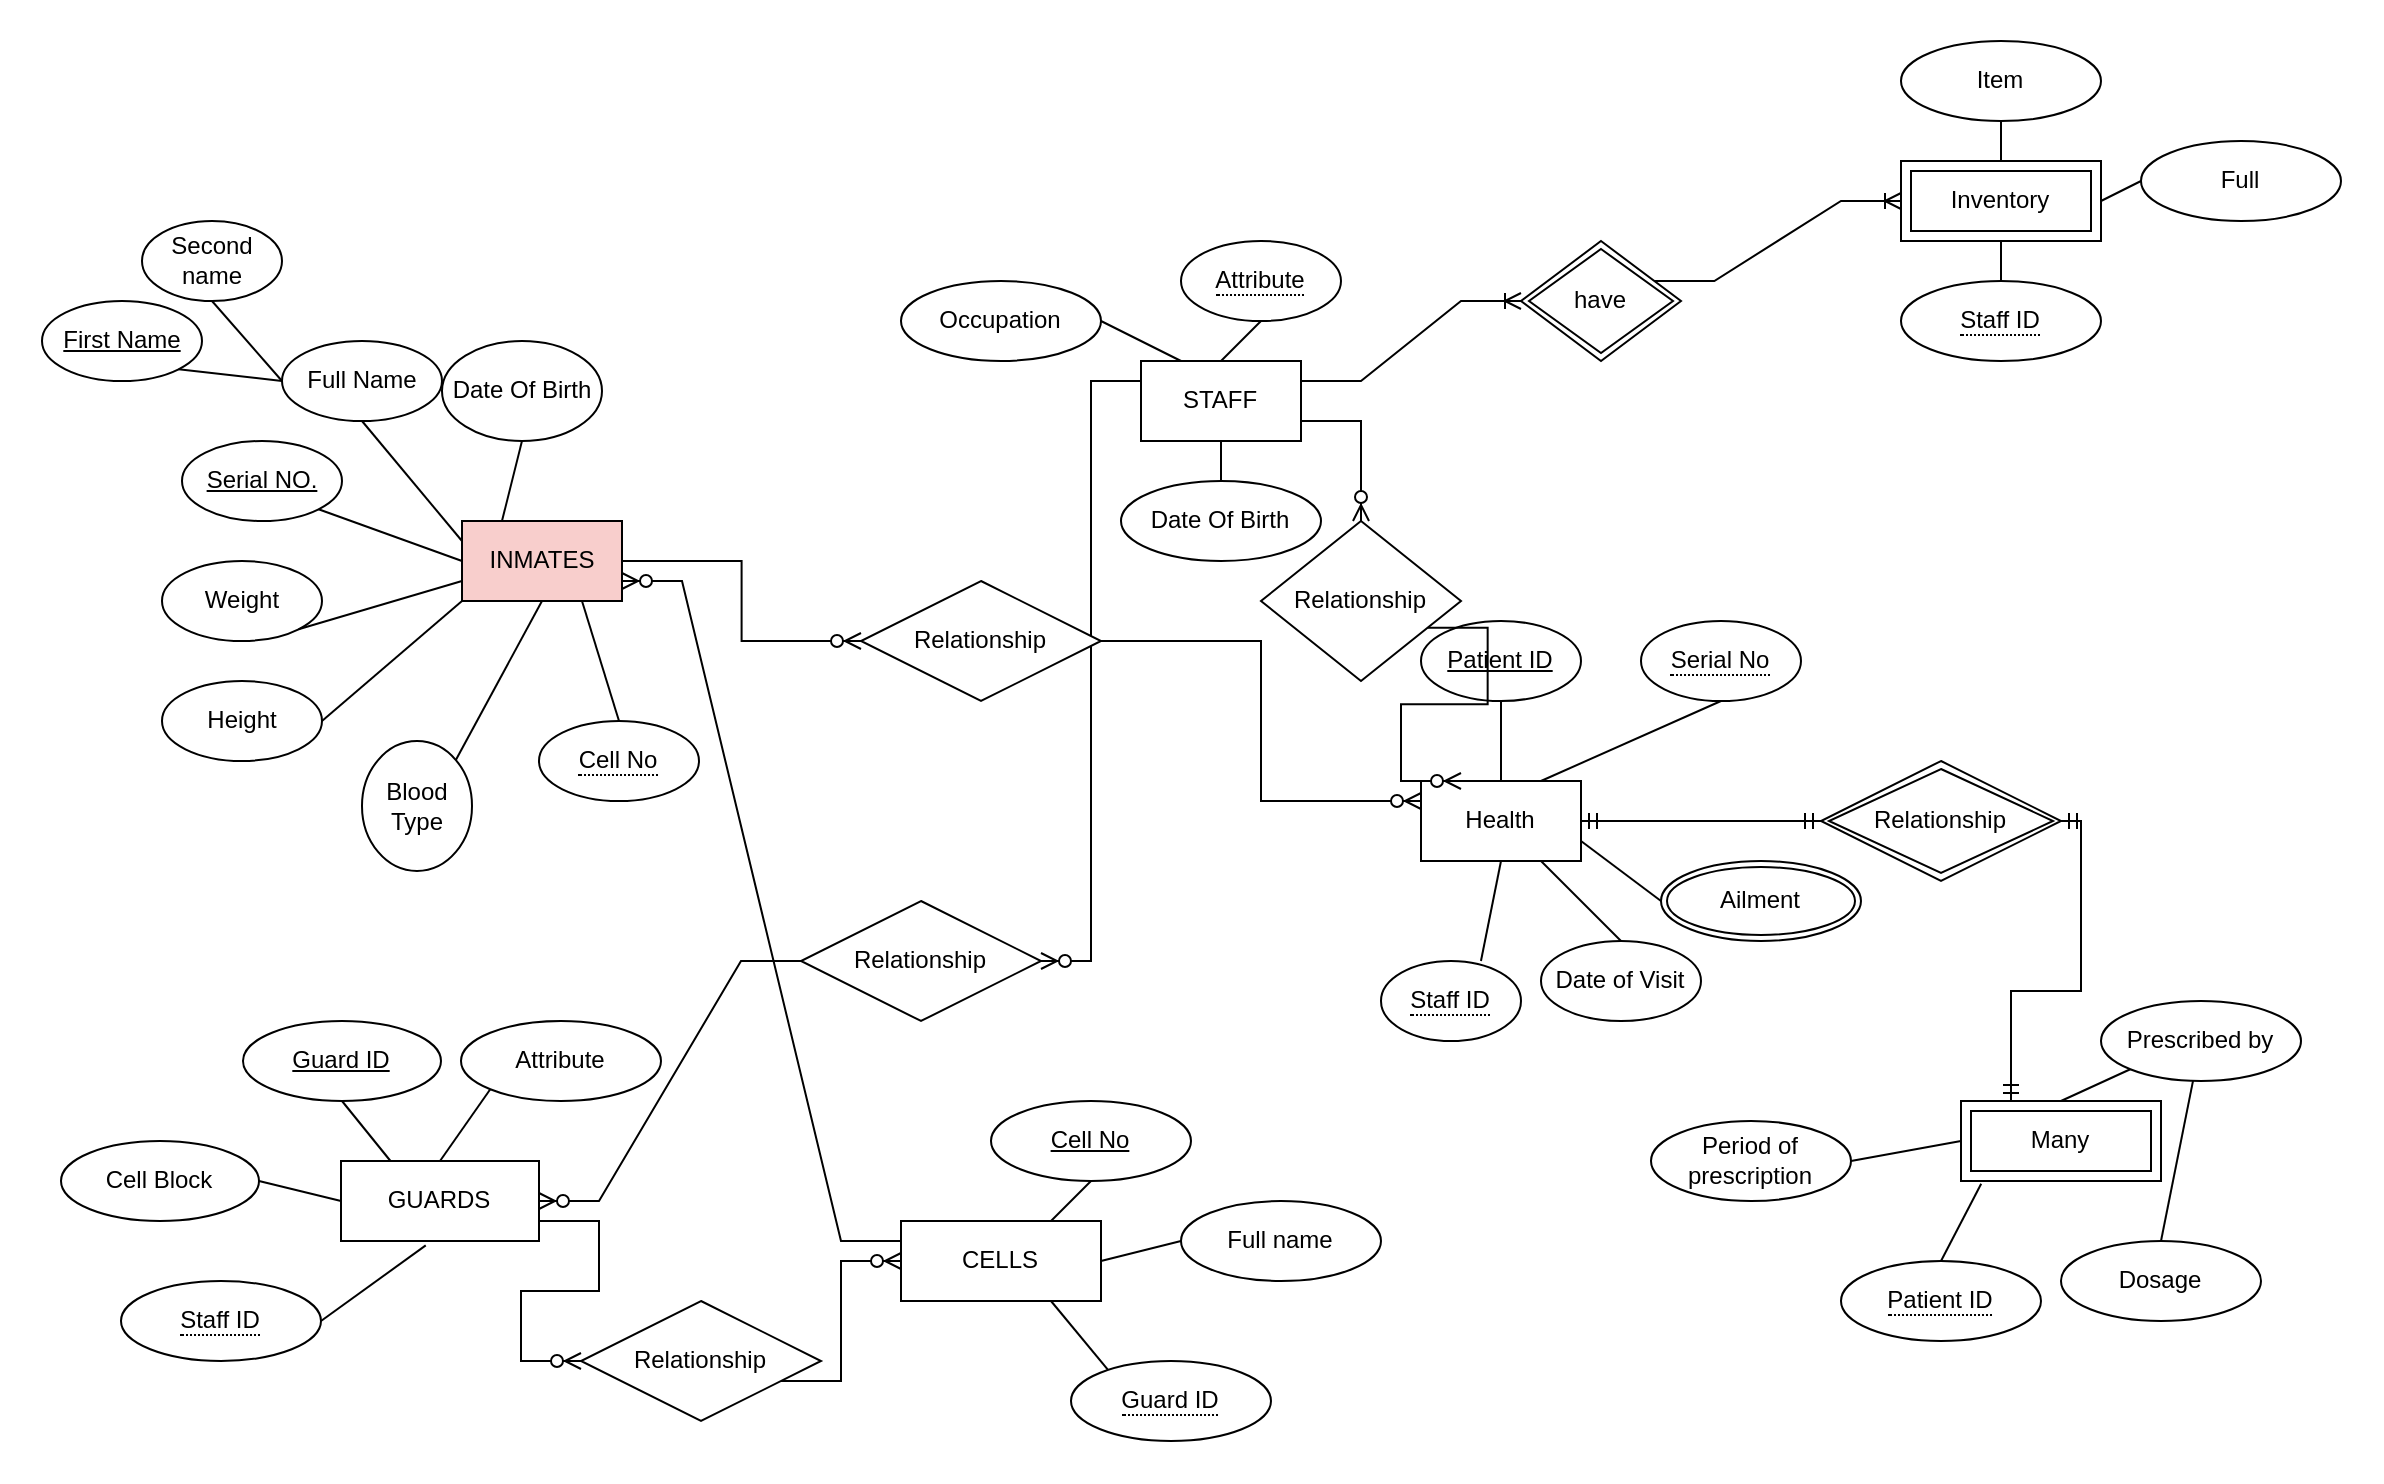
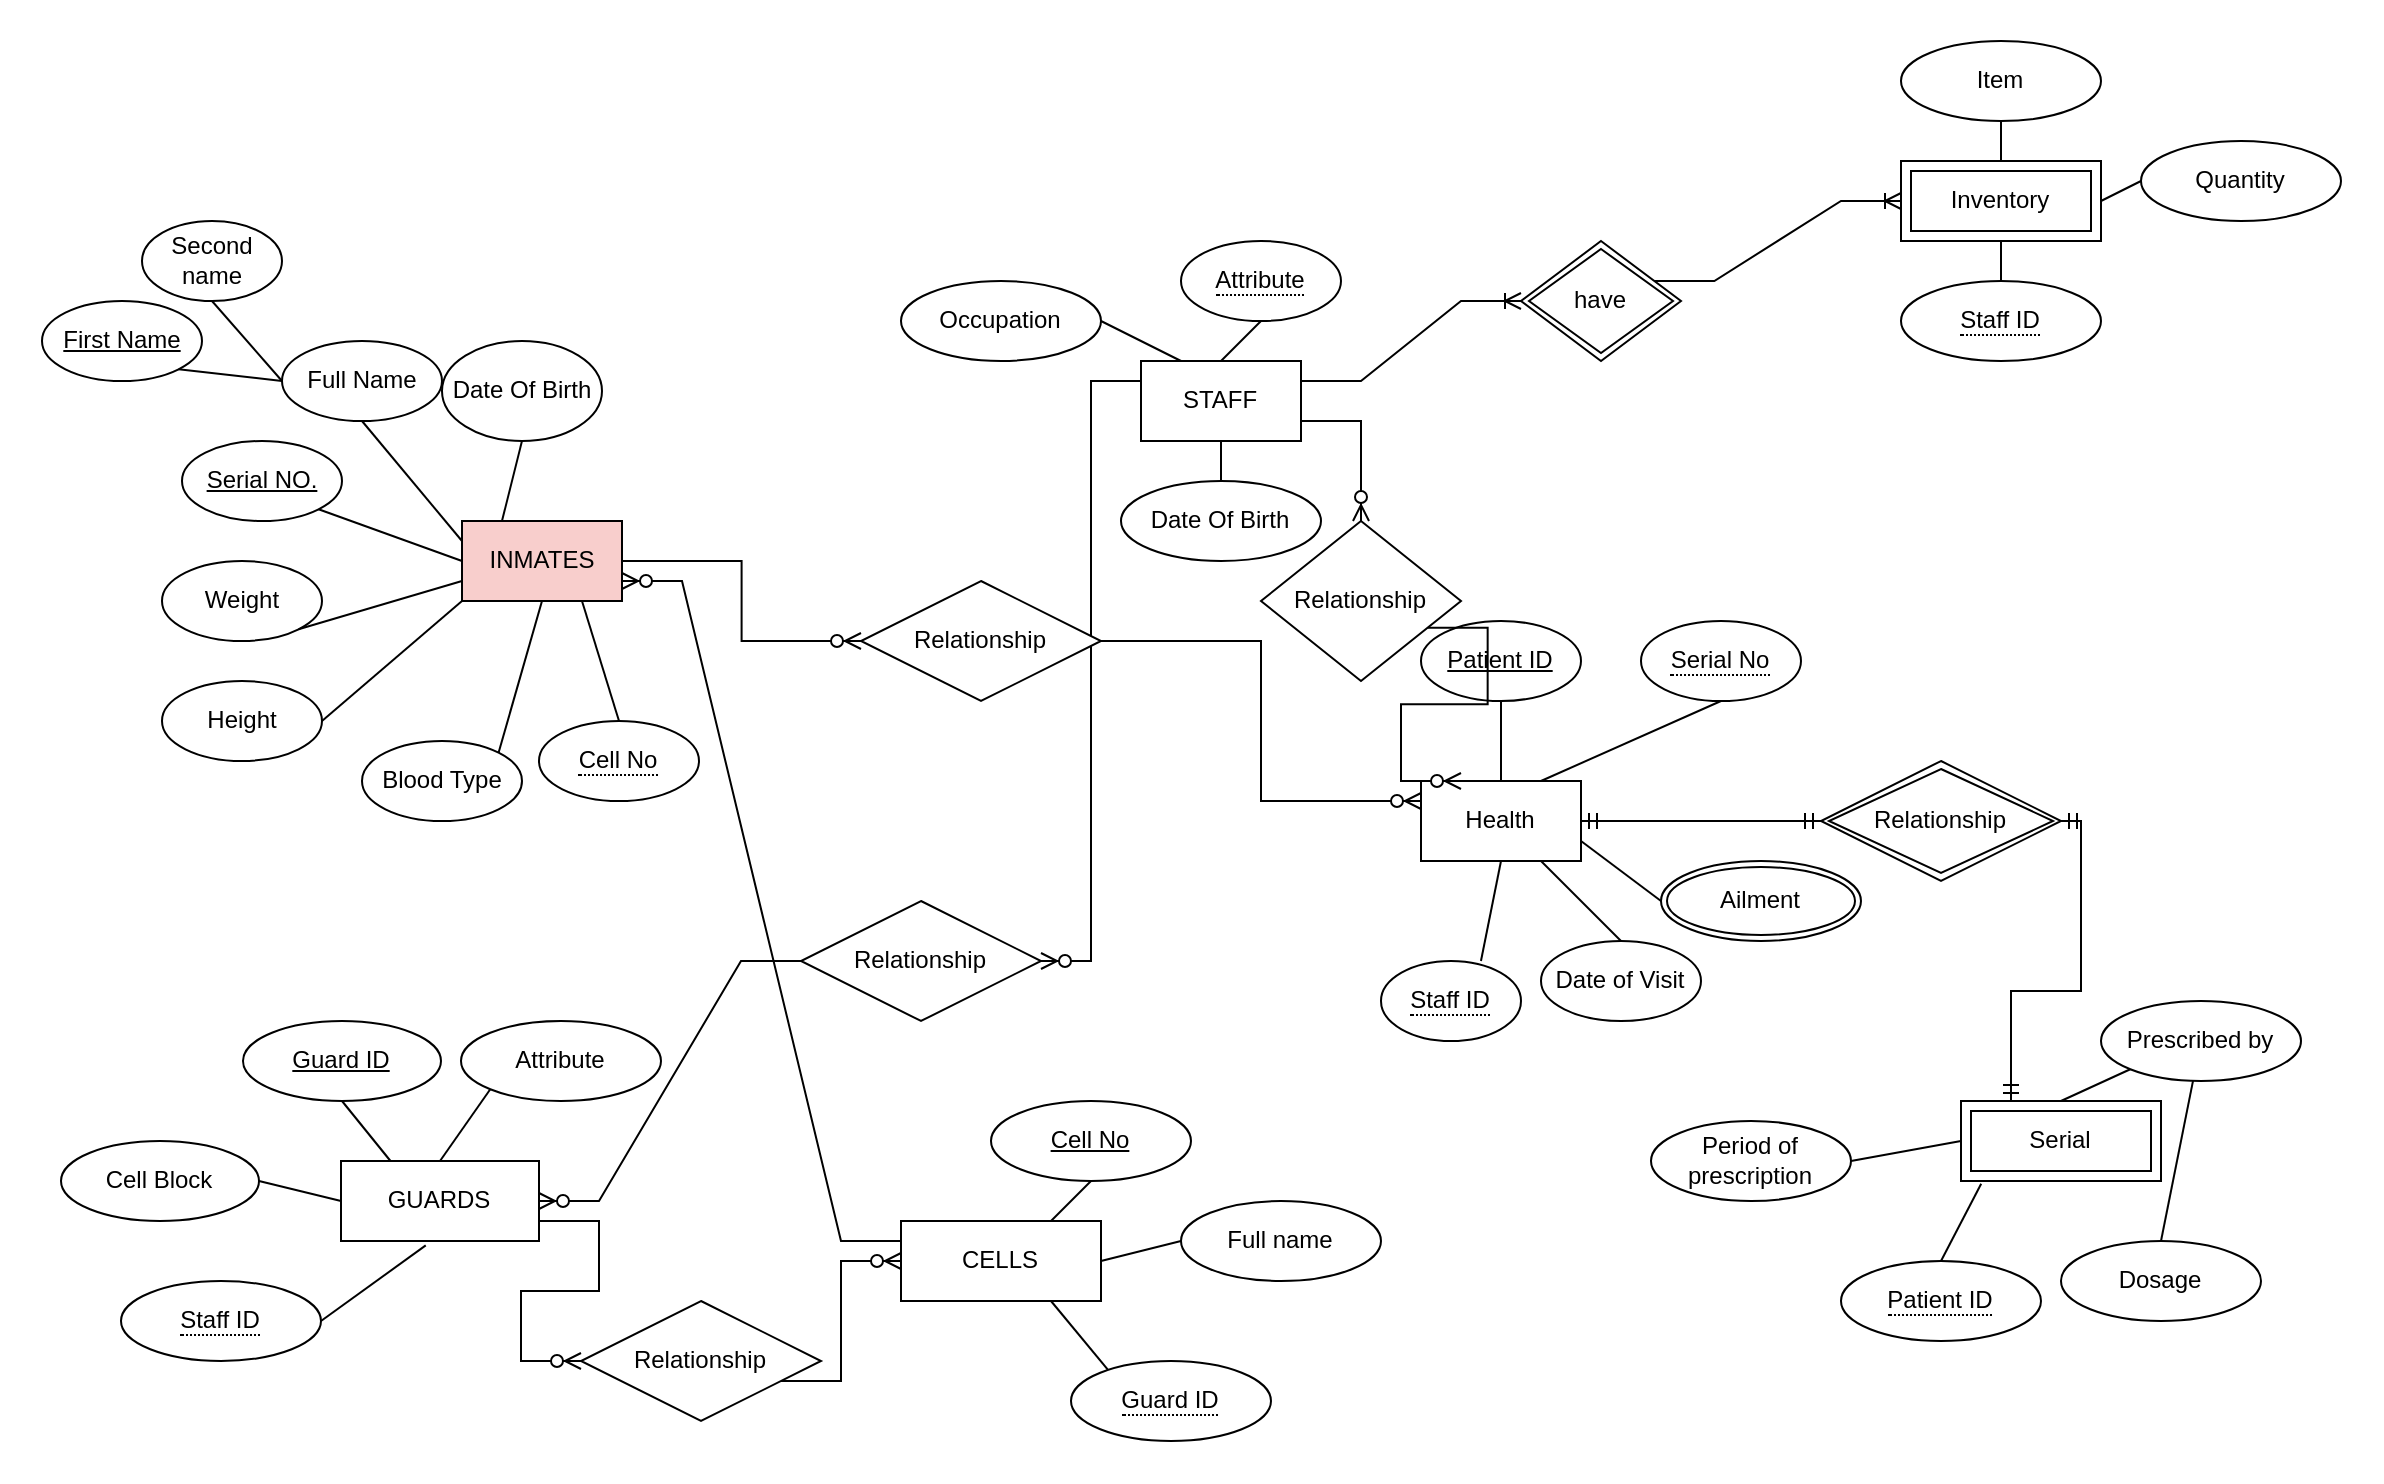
(2241, 181) -> (2241, 181)
(417, 806) -> (442, 781)
(2061, 1141) -> (2061, 1141)
